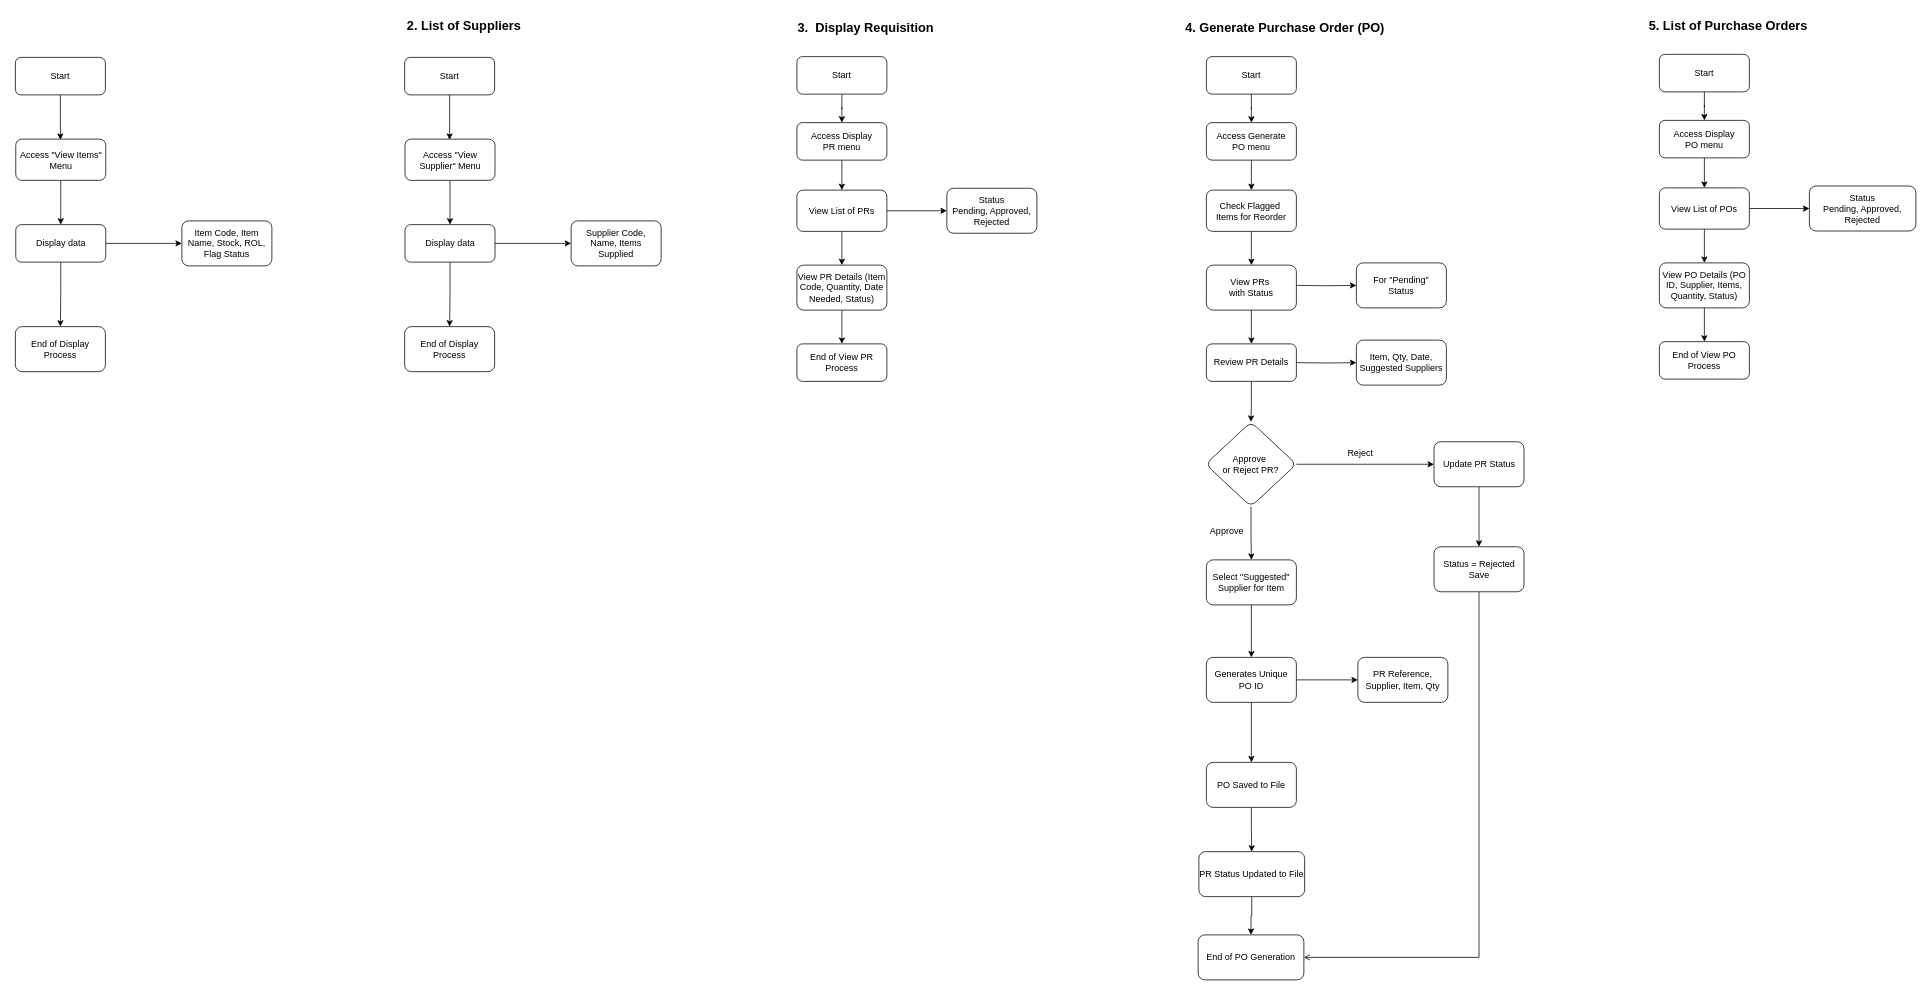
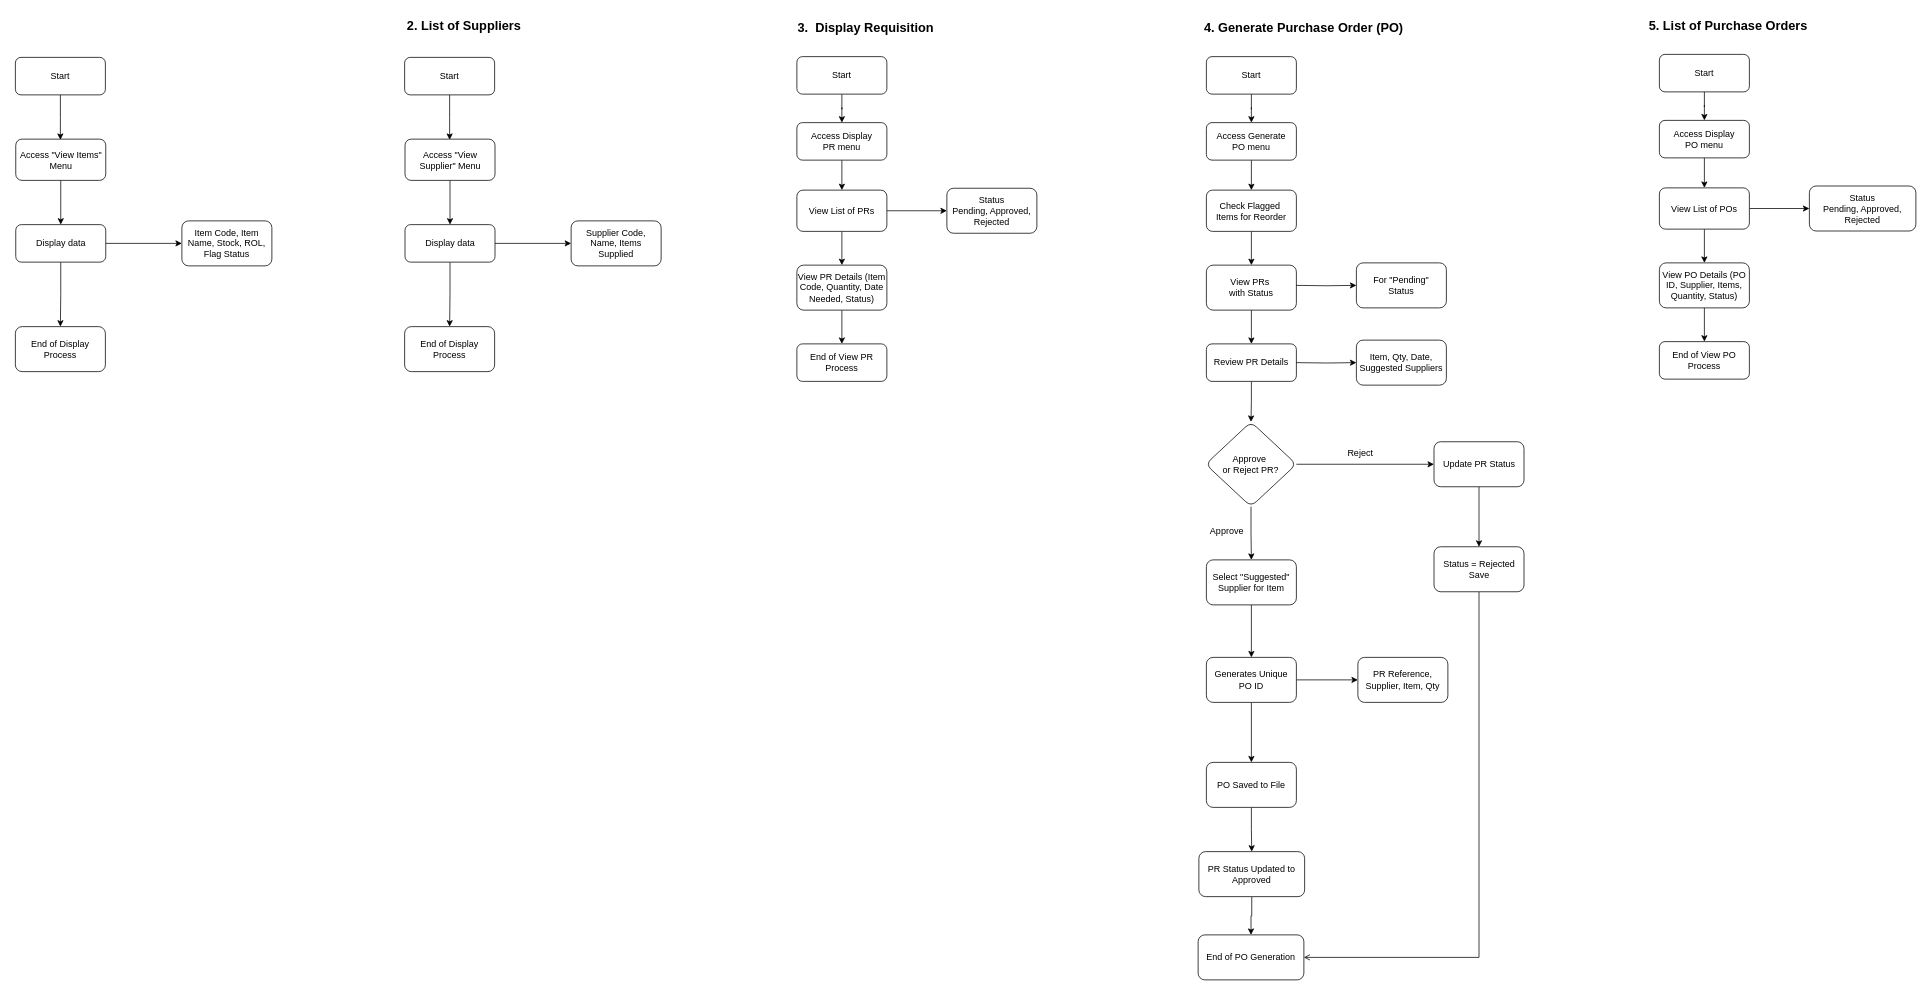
(1285, 28) -> (1304, 28)
(1252, 874) -> (1252, 874)
